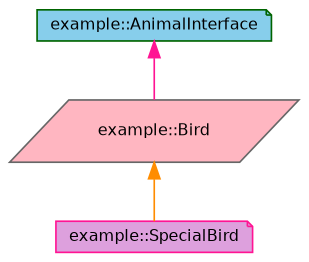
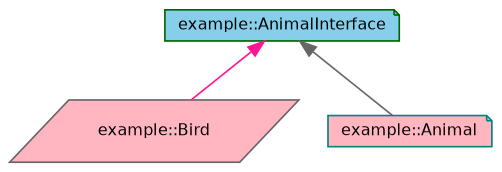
none -> (410, 131)
(154, 237) -> none
